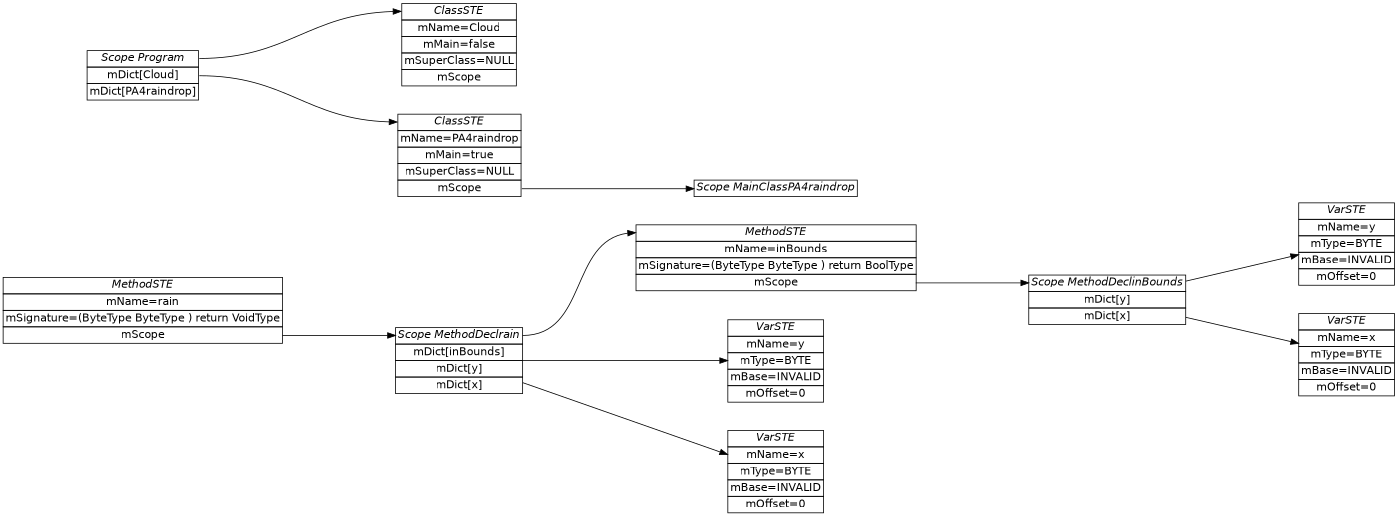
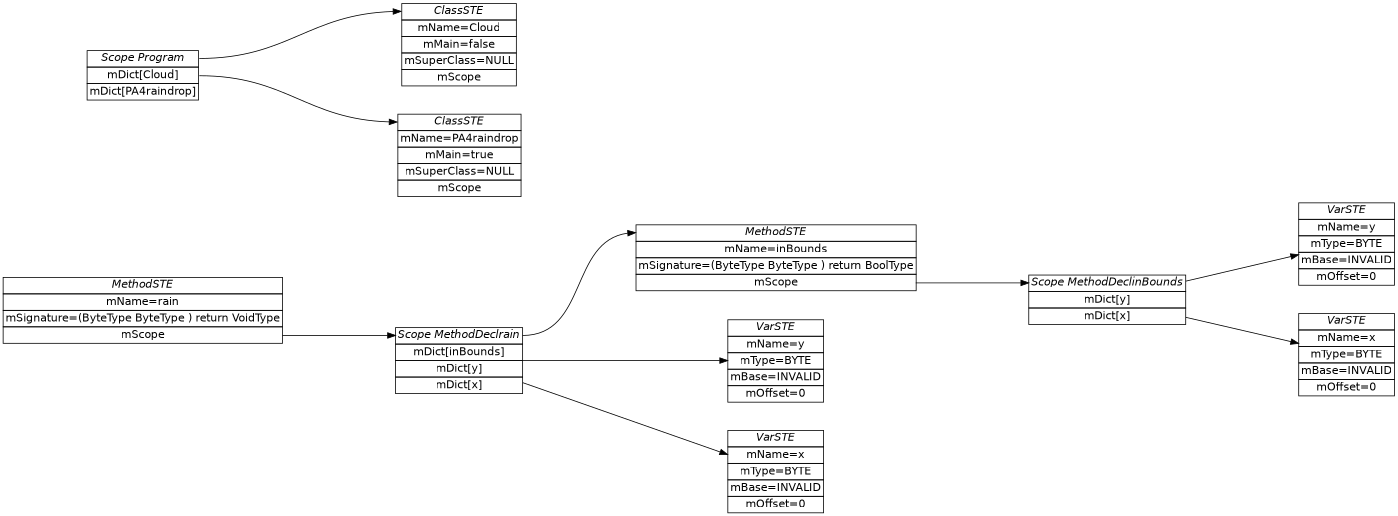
(776, 188) -> none
